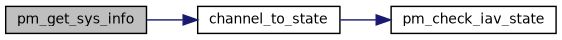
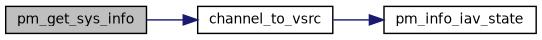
(269, 20) -> (265, 20)
(474, 20) -> (460, 20)
